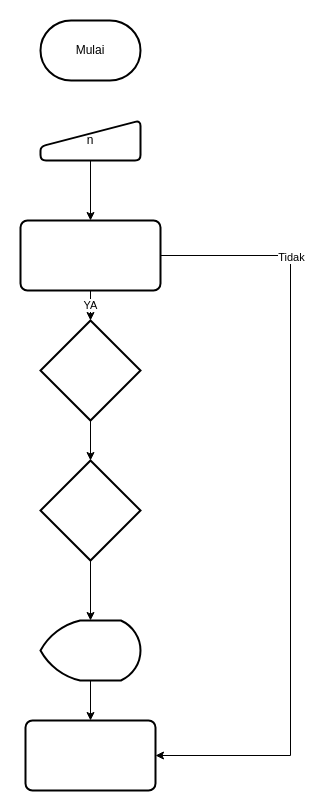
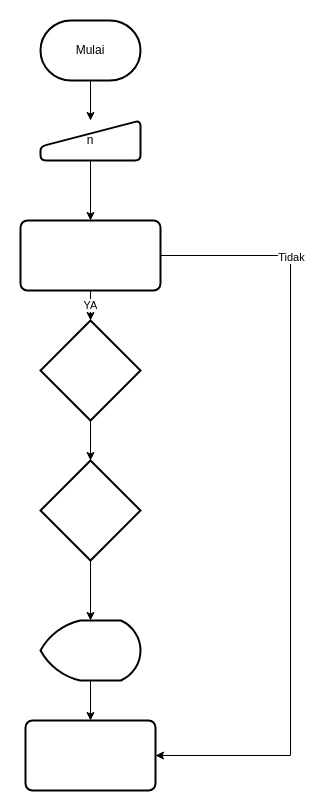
none -> (91, 97)
